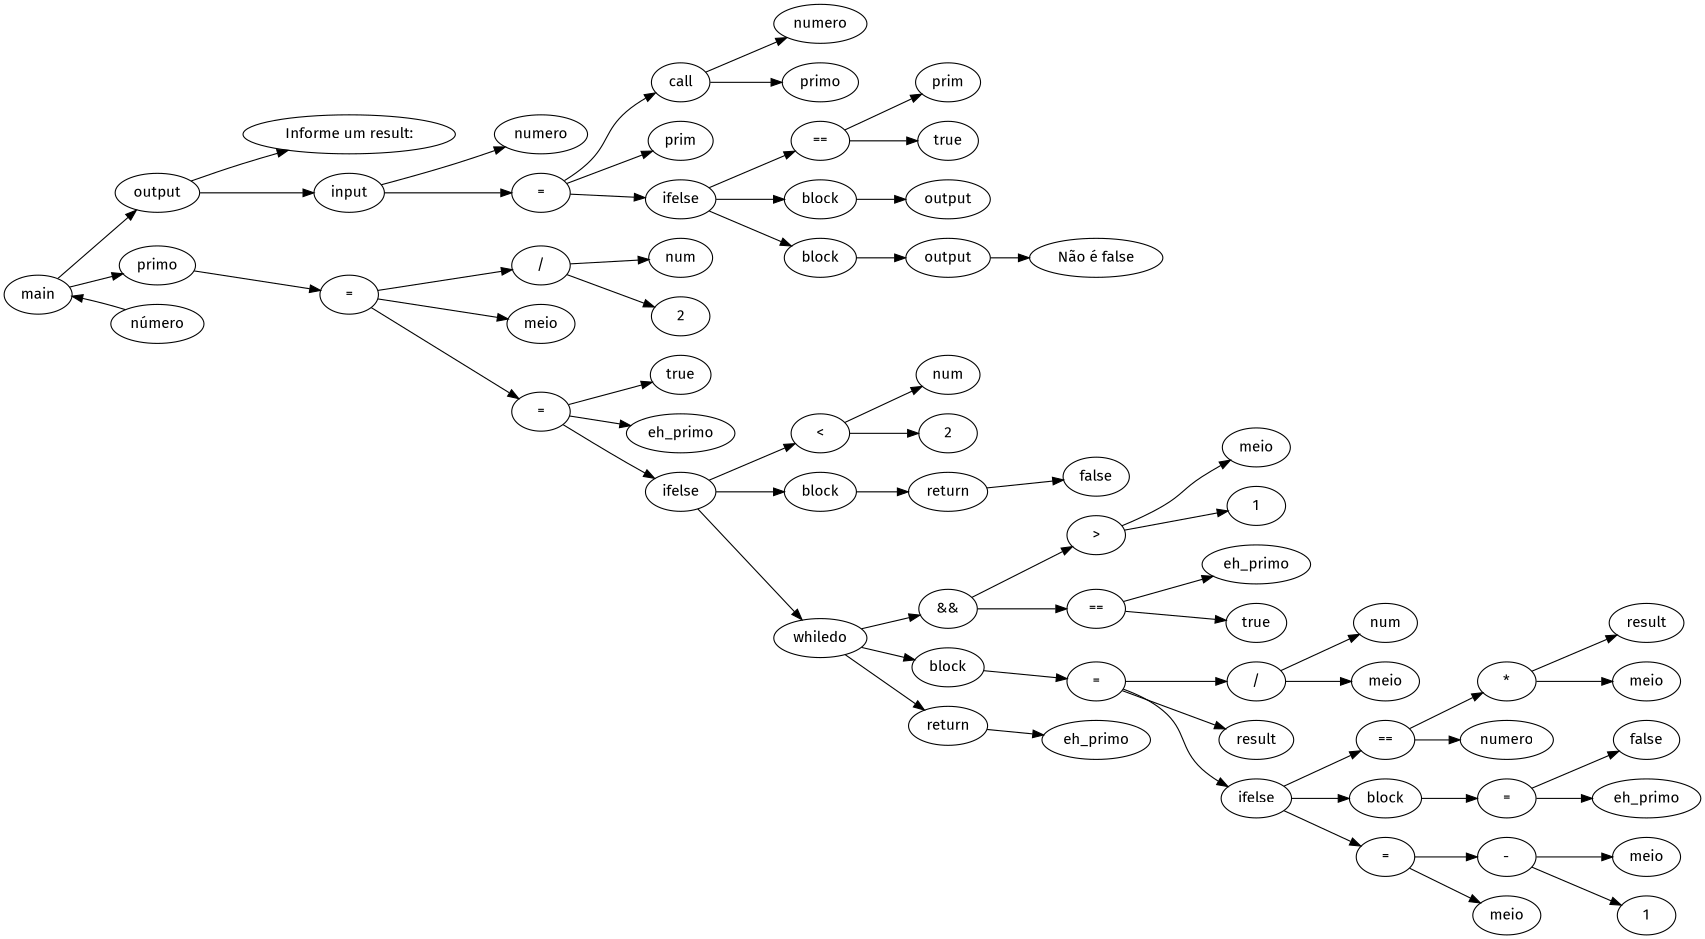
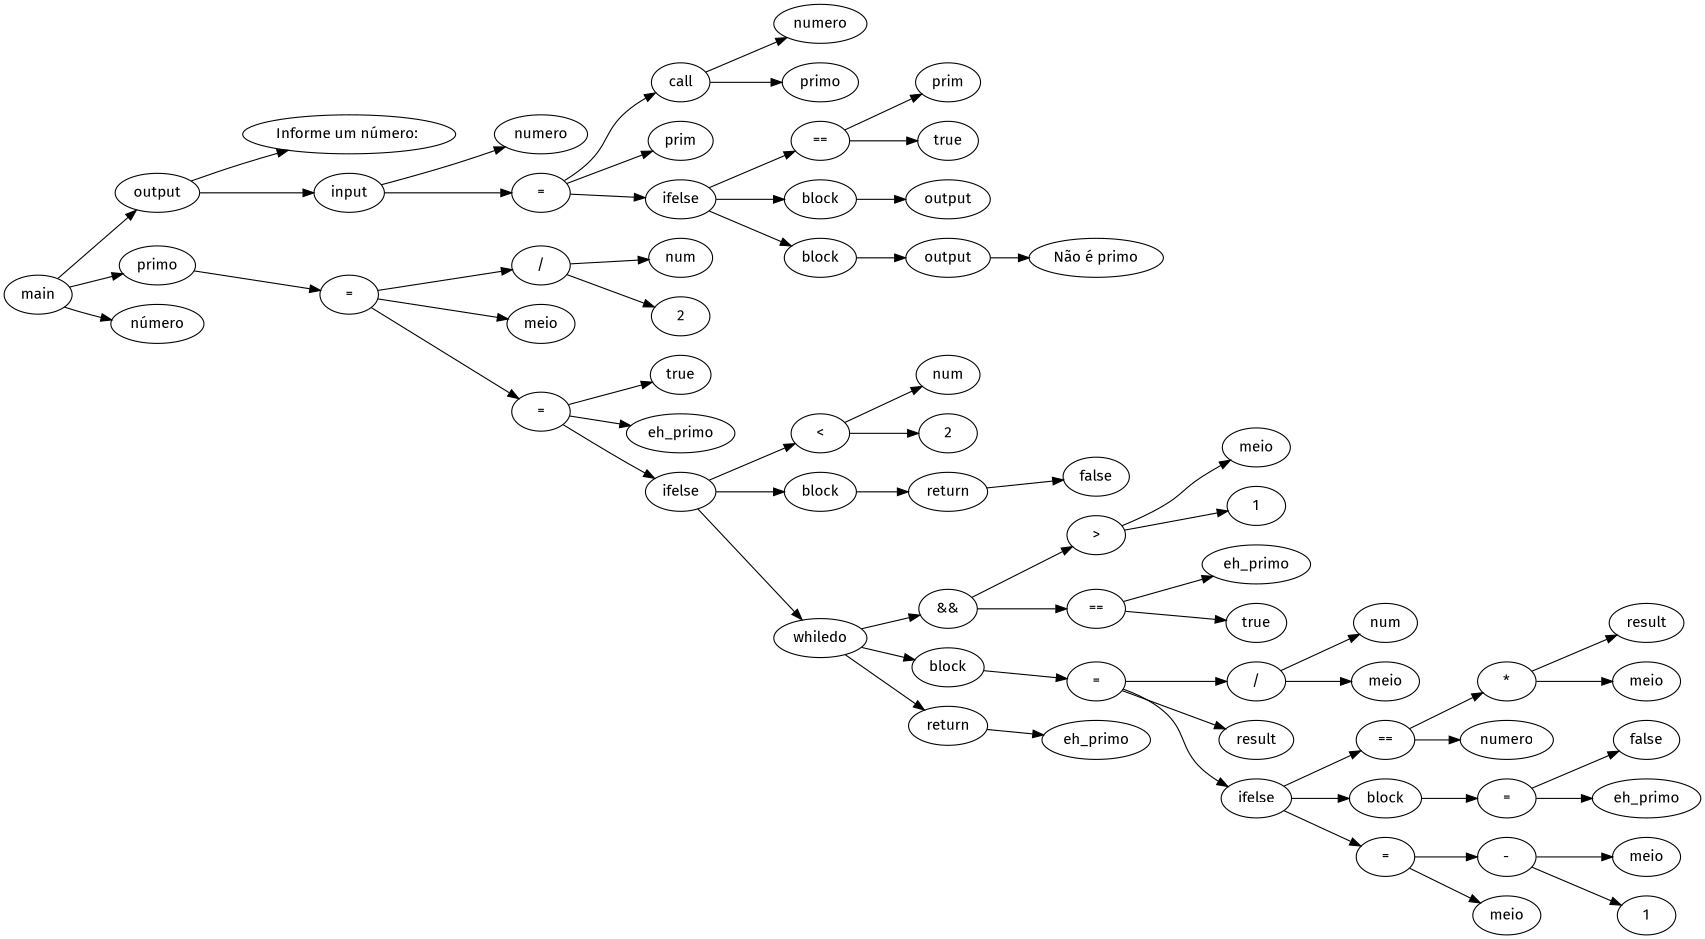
(349, 134) -> (349, 134)
(1096, 258) -> (1096, 258)
(104, 304) -> (83, 313)
